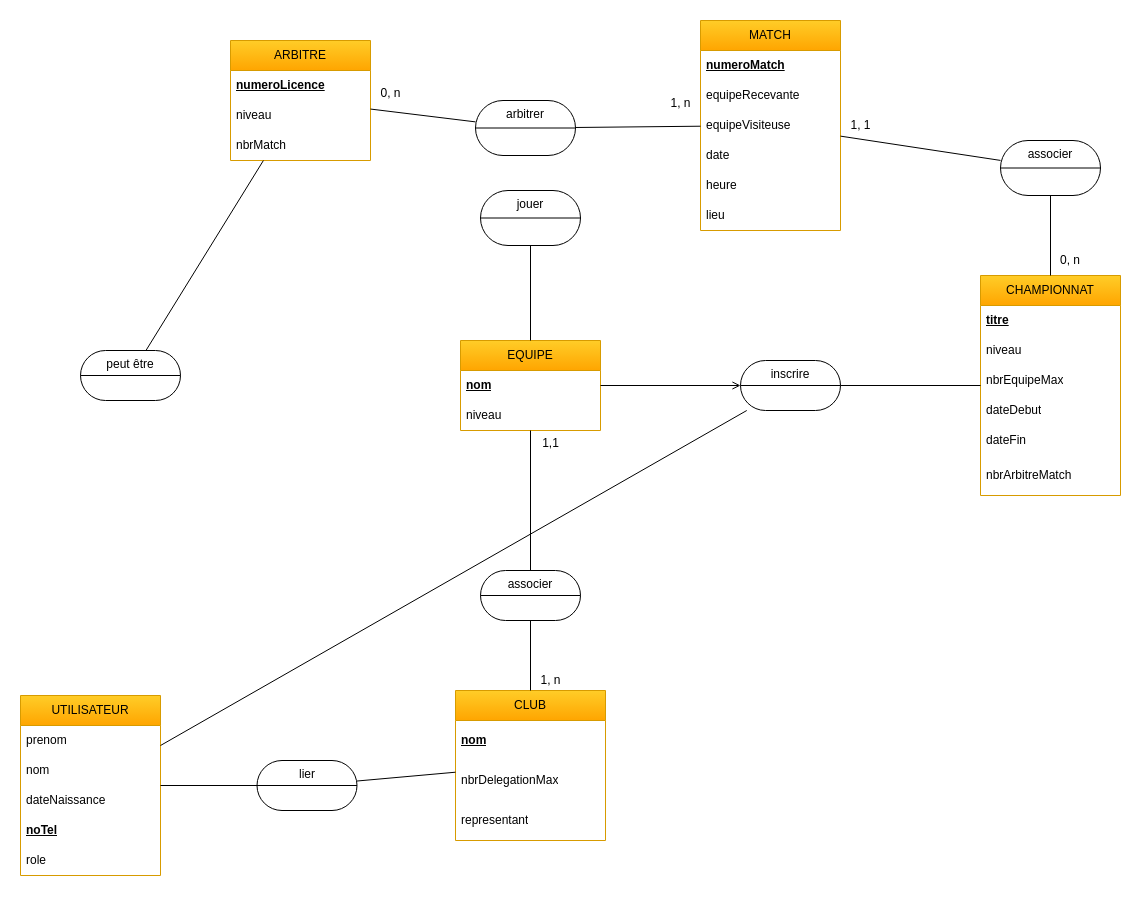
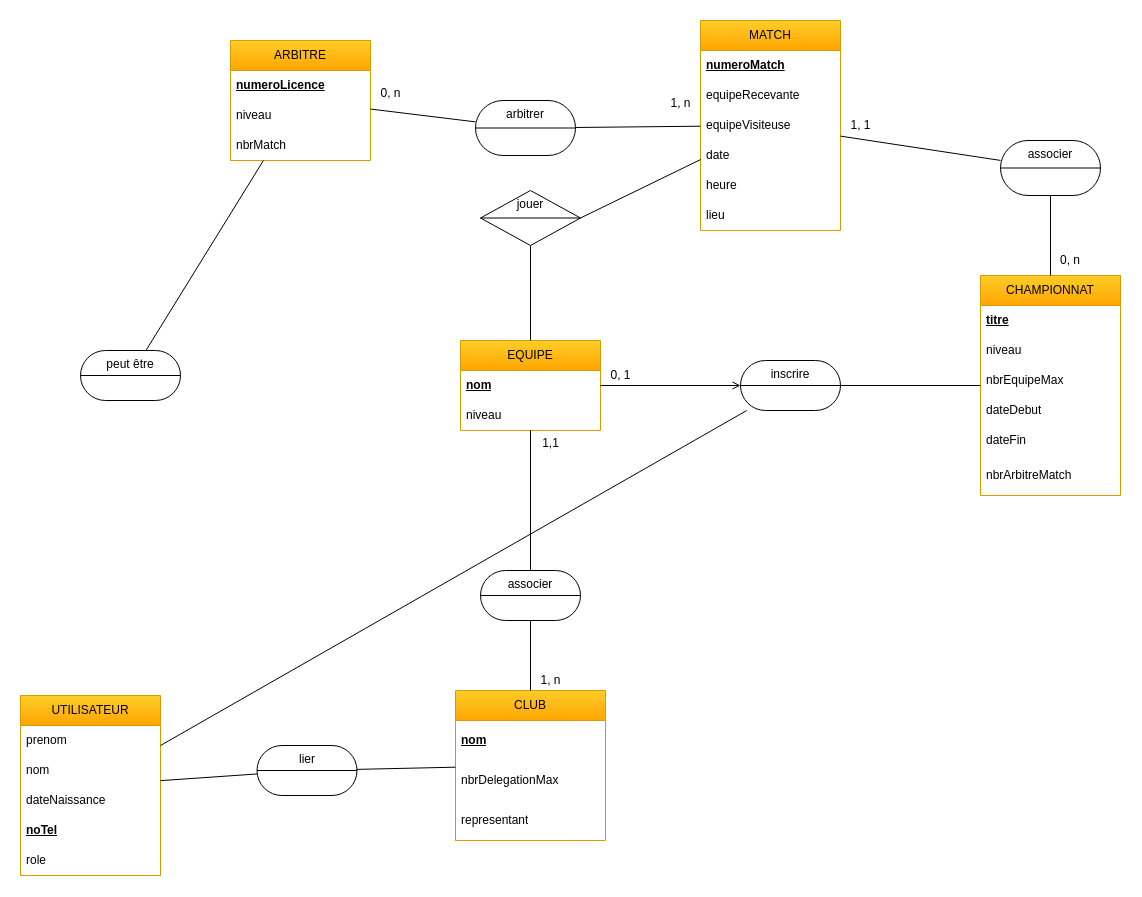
none -> (639, 189)
(531, 218) -> (531, 218)
none -> (621, 376)
(307, 786) -> (307, 771)
